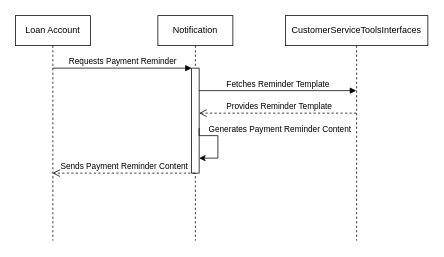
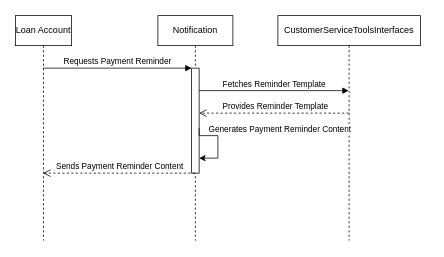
(53, 128) -> (44, 128)
(357, 128) -> (349, 128)
